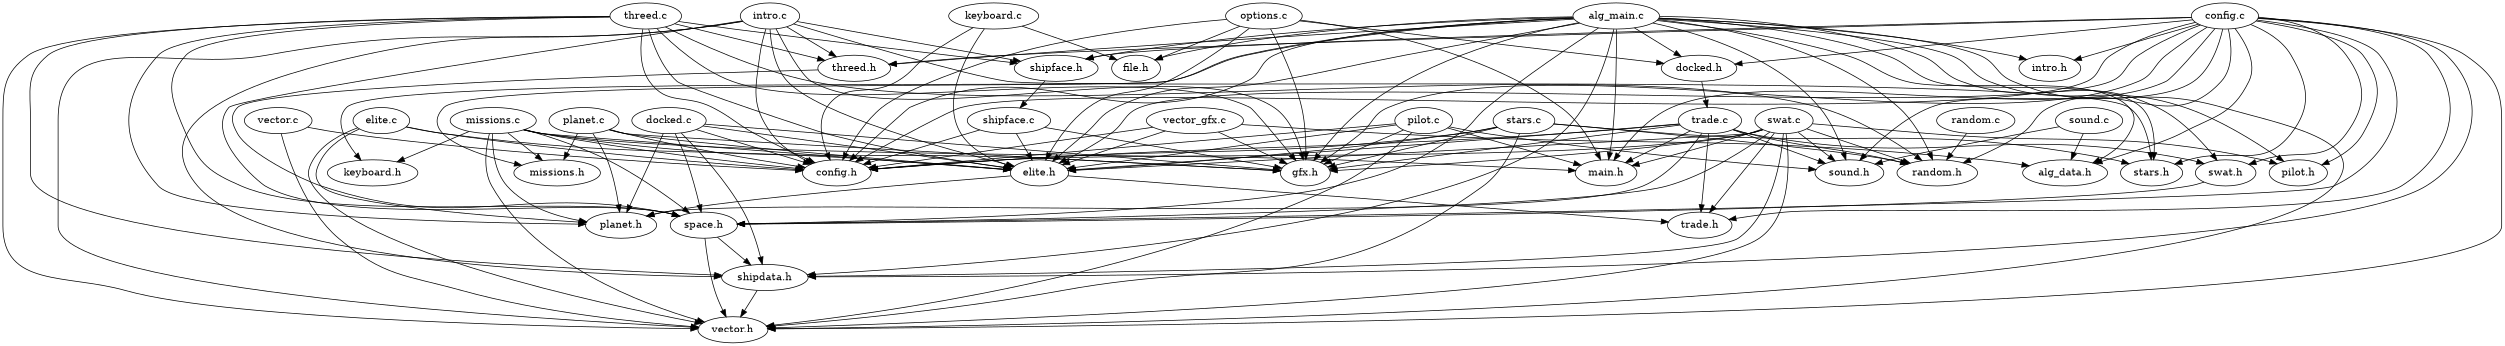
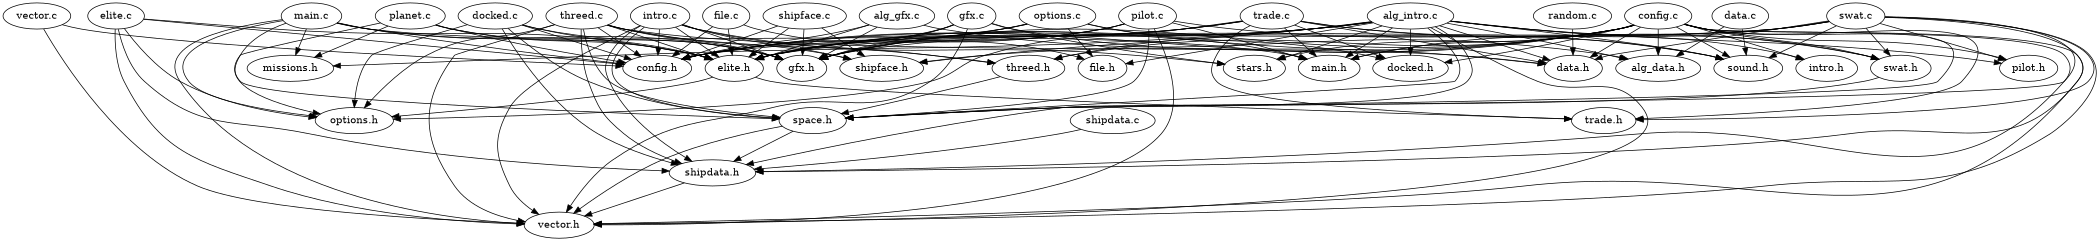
(994, 16) -> (726, 16)
(1616, 16) -> (1411, 16)
none -> (1876, 39)
(1704, 91) -> (1337, 40)
(1035, 92) -> (840, 40)
none -> (1081, 96)
(493, 121) -> (311, 16)
none -> (1113, 121)
(1195, 121) -> (897, 16)
(1524, 121) -> (972, 16)
(2089, 121) -> (1740, 16)
none -> (368, 144)
(373, 173) -> none
(1937, 173) -> (1573, 68)
(621, 225) -> (354, 121)
